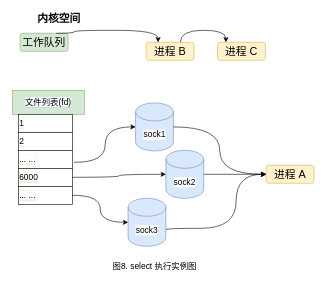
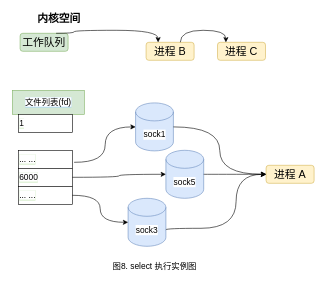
(45, 141) -> none
(185, 182) -> (185, 182)
